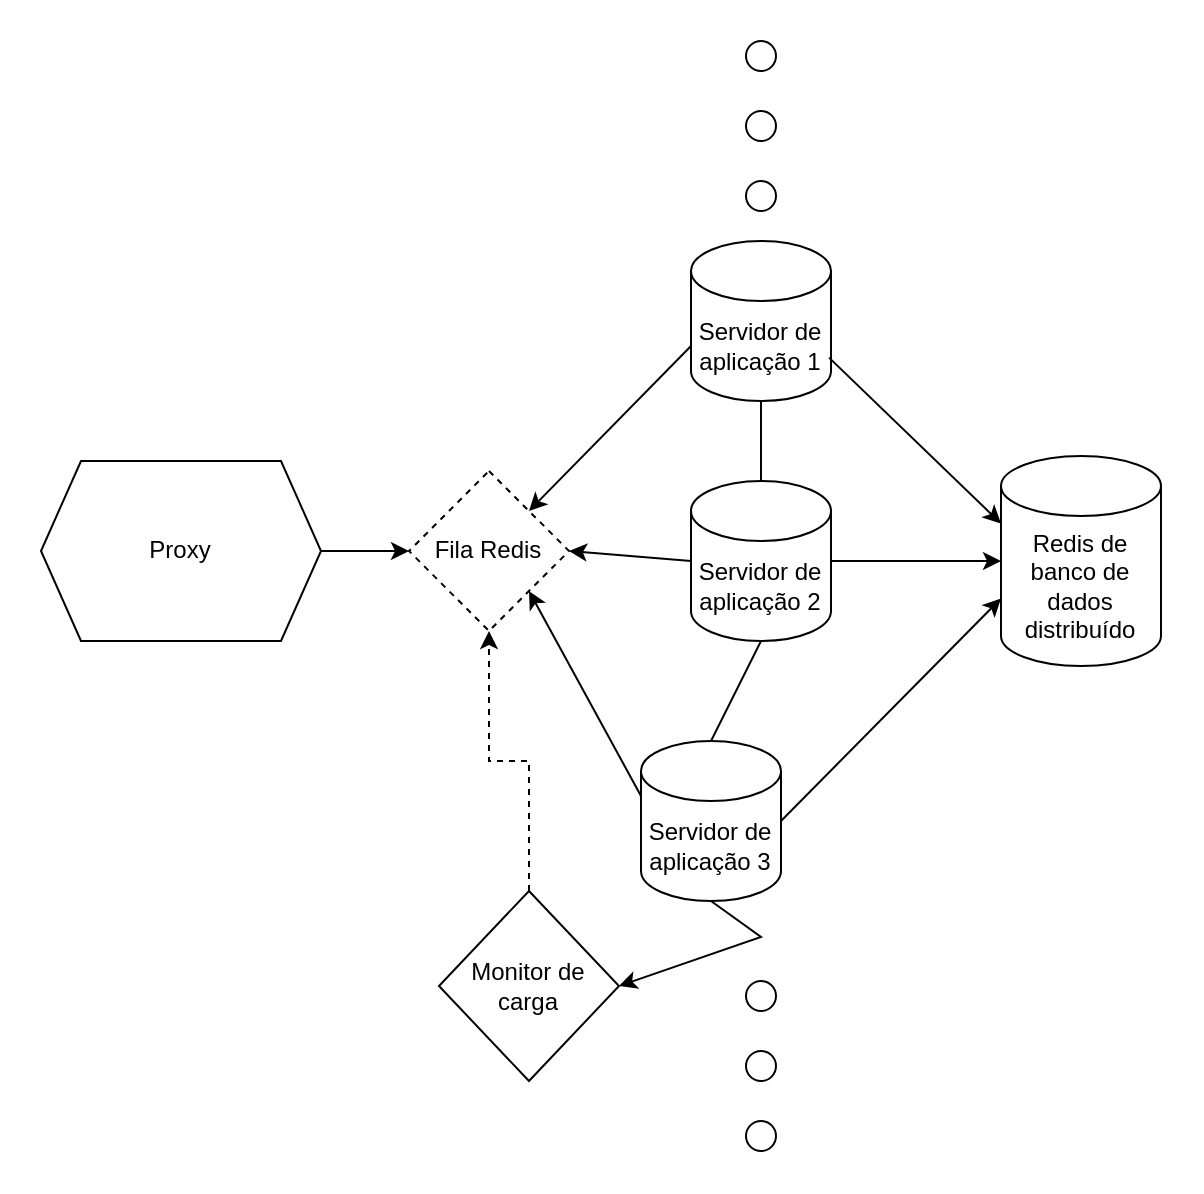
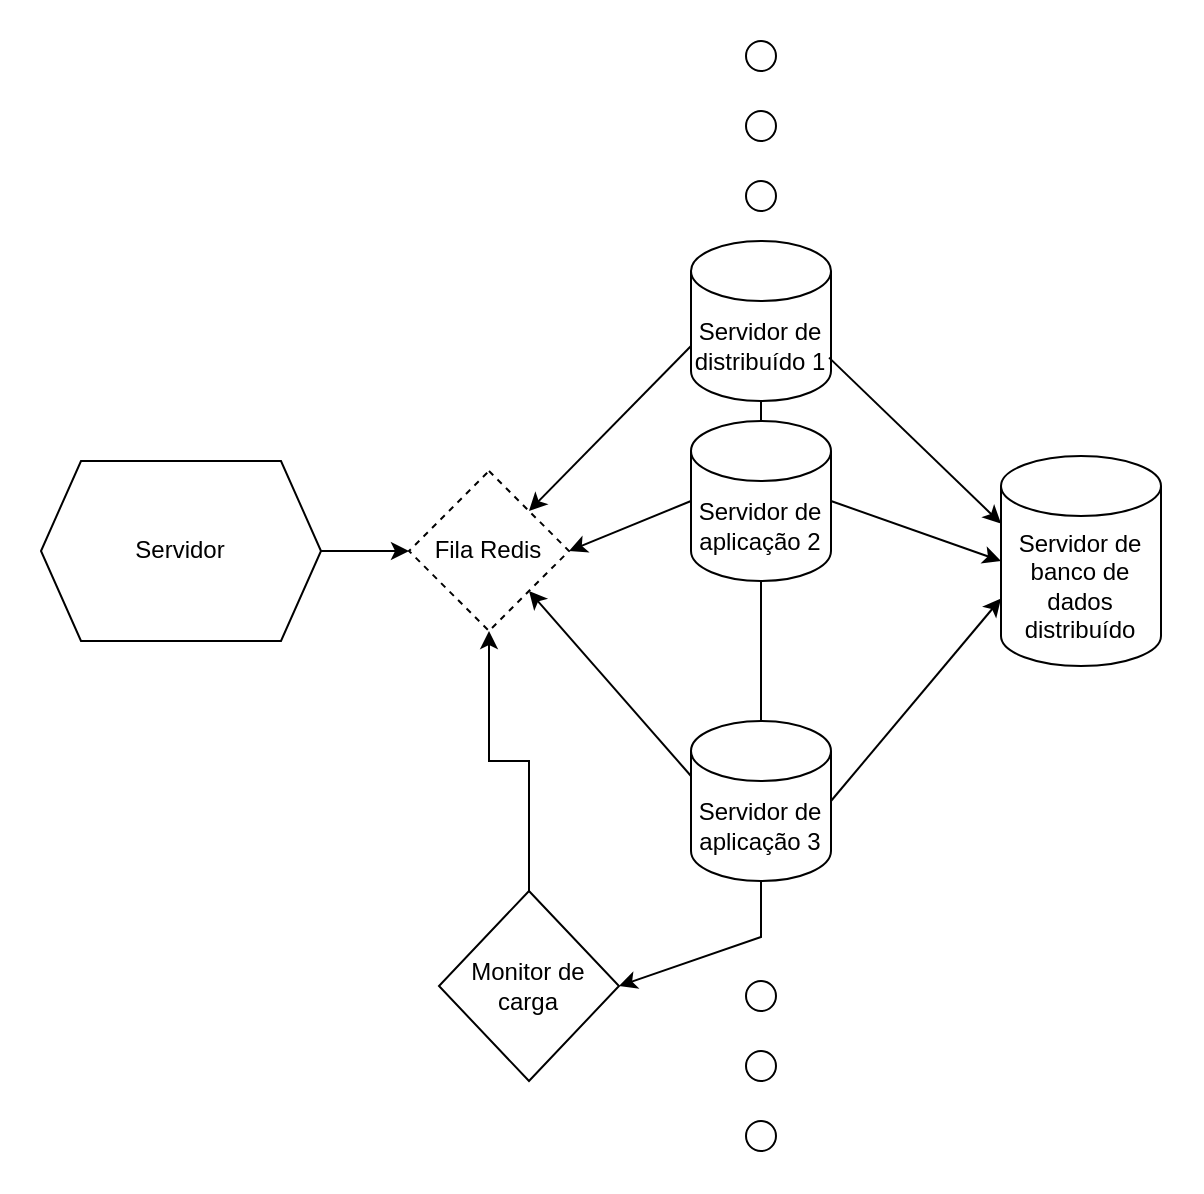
(761, 347) -> (761, 347)
(181, 551) -> (181, 551)
(761, 561) -> (761, 501)
(1081, 587) -> (1081, 587)
(513, 761) -> (513, 761)
(711, 821) -> (761, 801)
